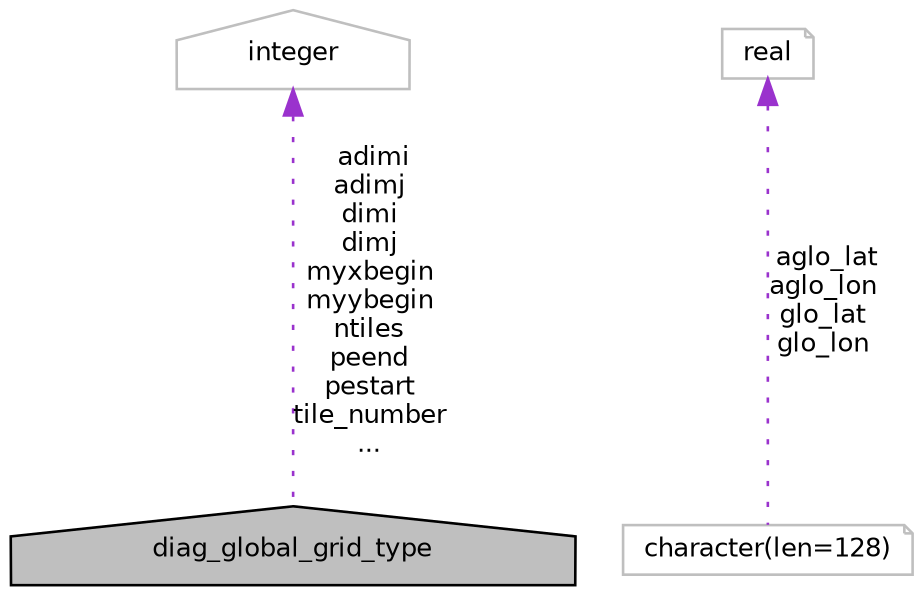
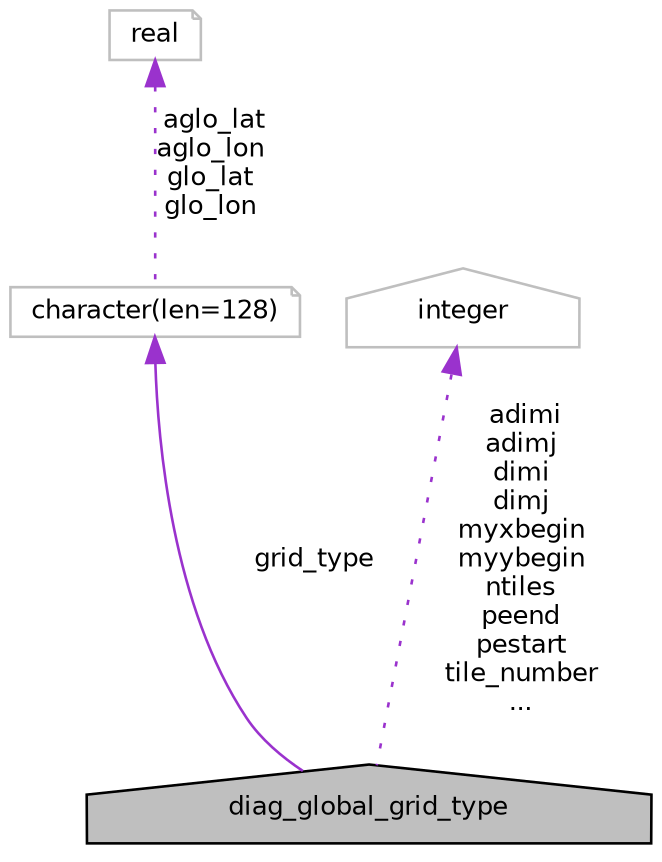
none -> (188, 585)
